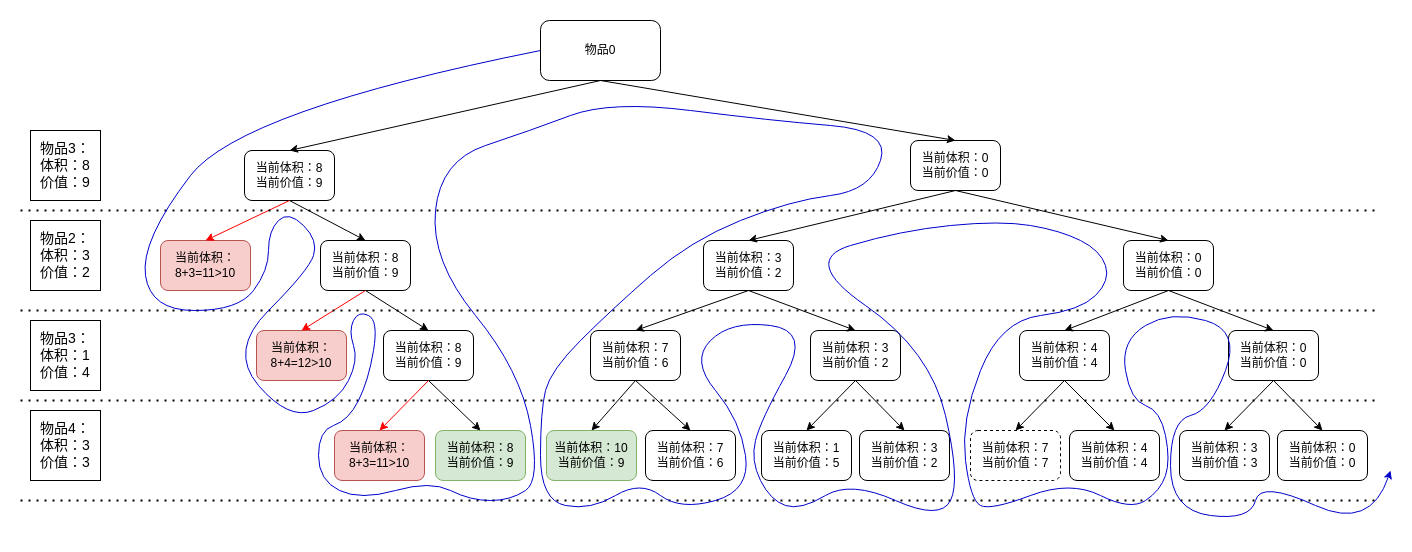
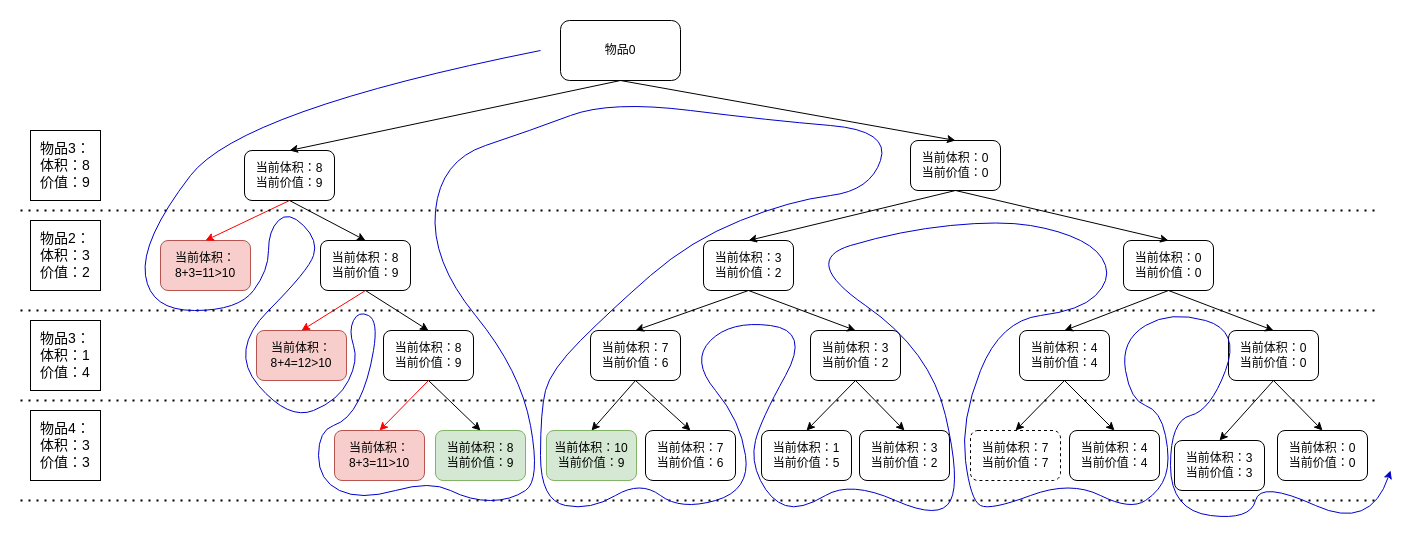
(601, 51) -> (621, 51)
(1225, 456) -> (1220, 466)
